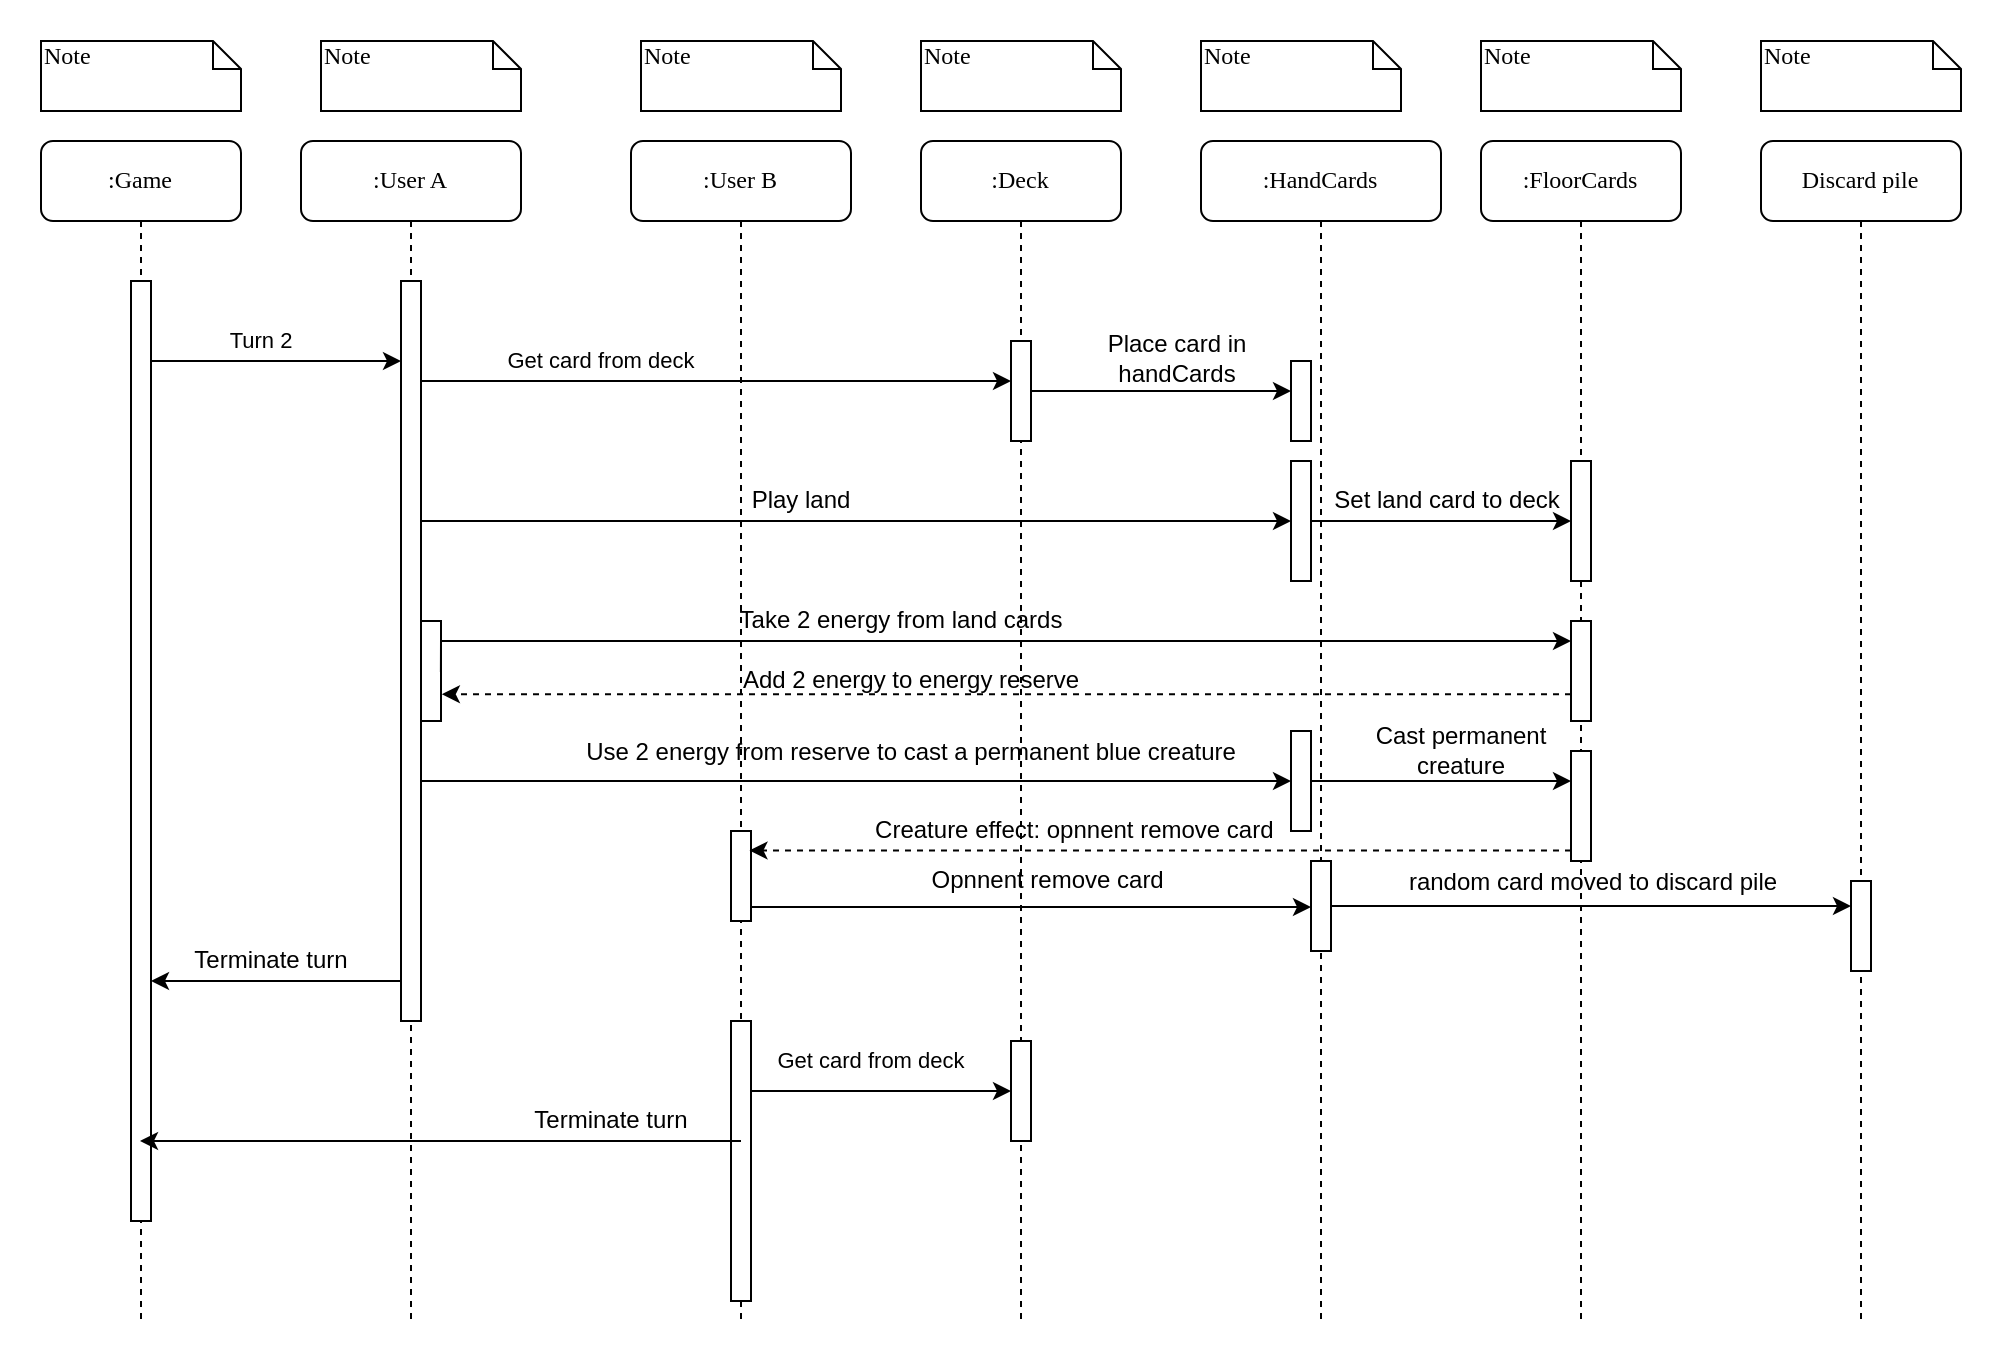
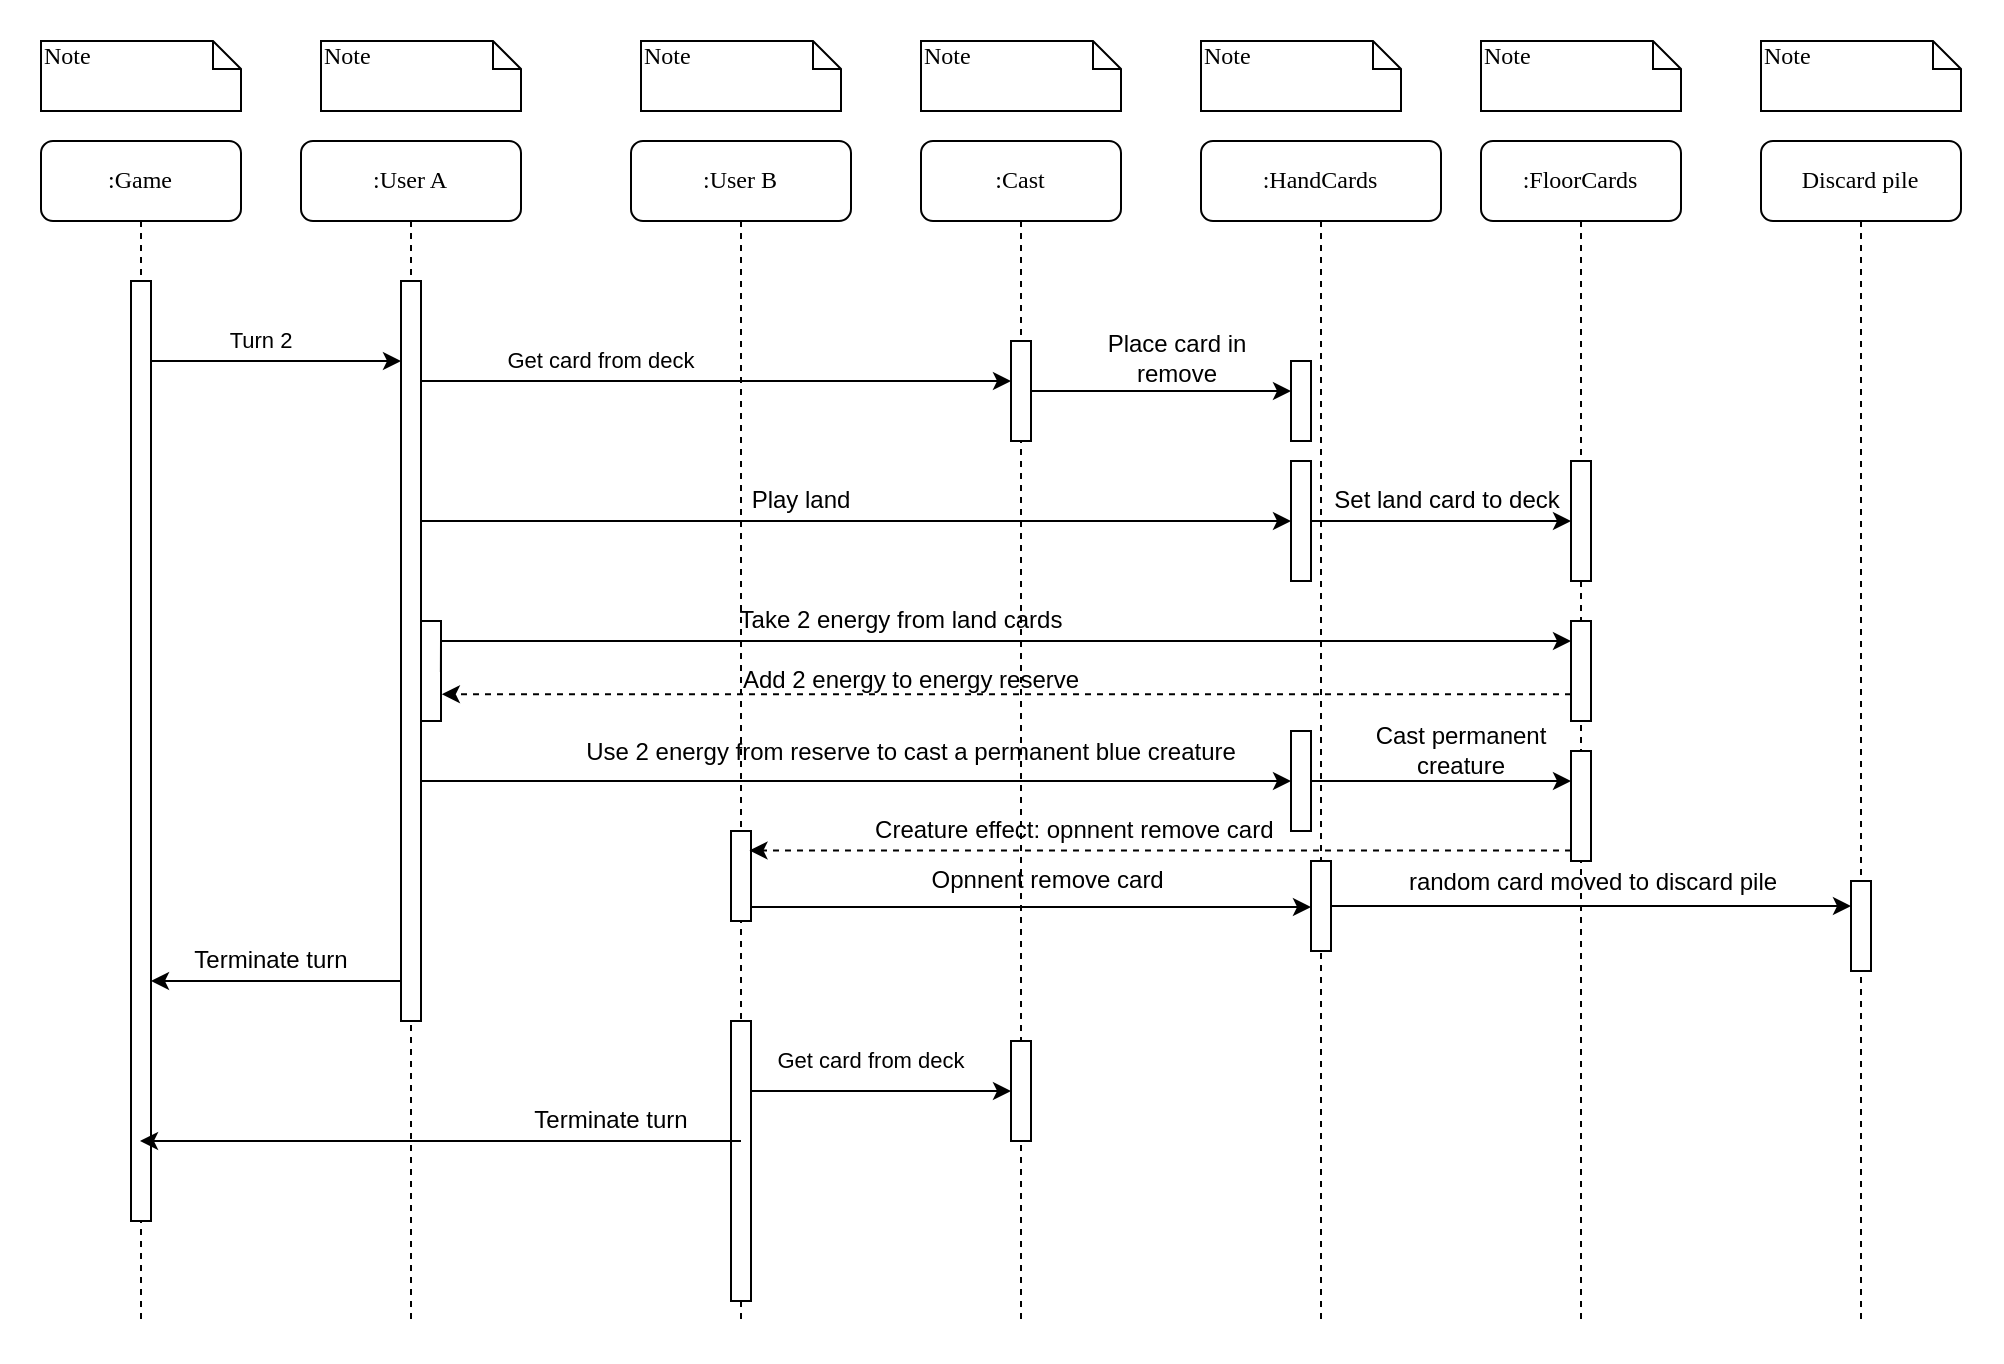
(1021, 181) -> (1021, 181)
(1178, 359) -> (1178, 359)
